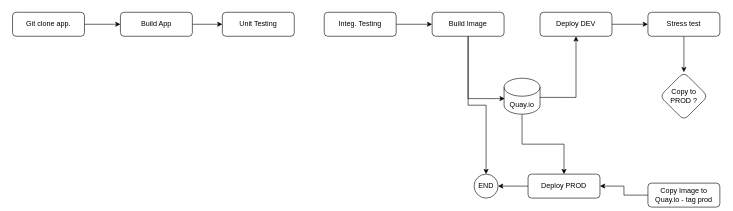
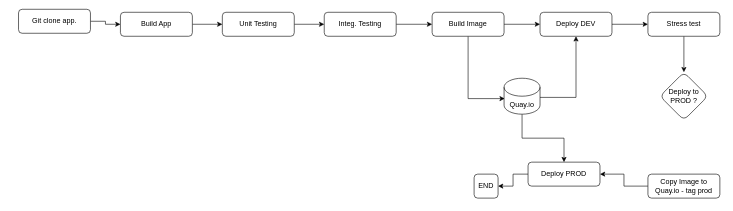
(48, 24) -> (54, 21)
none -> (318, 24)
(684, 96) -> (684, 96)
(485, 105) -> (534, 24)
(486, 186) -> (486, 186)
(564, 186) -> (564, 174)
(684, 195) -> (684, 186)
